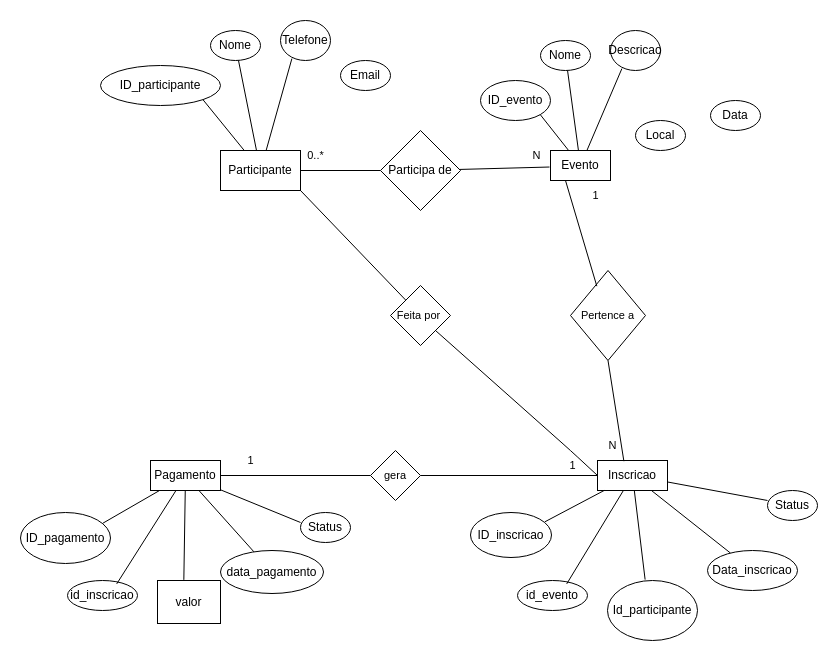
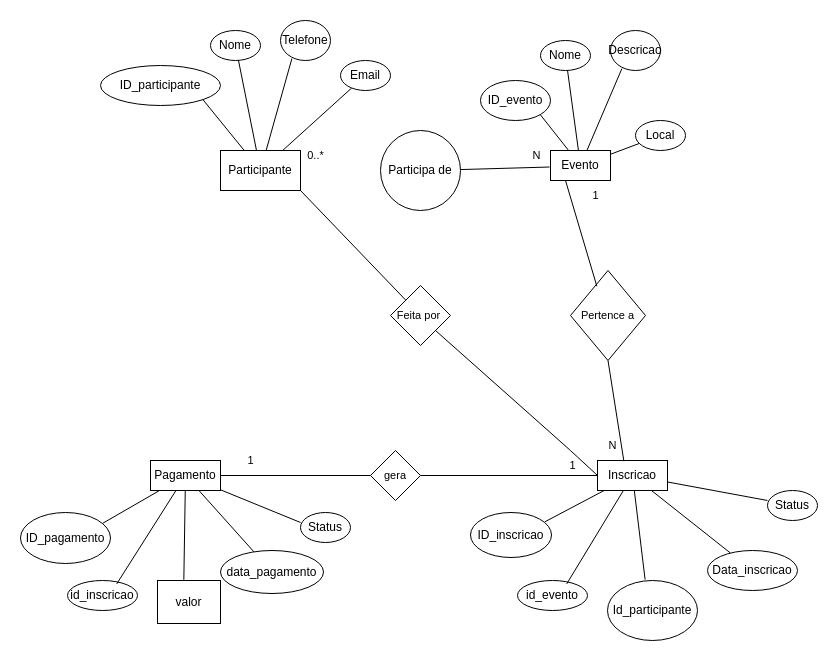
(736, 116) -> none
none -> (317, 120)
none -> (625, 149)
(341, 171) -> none
(421, 171) -> (421, 171)
